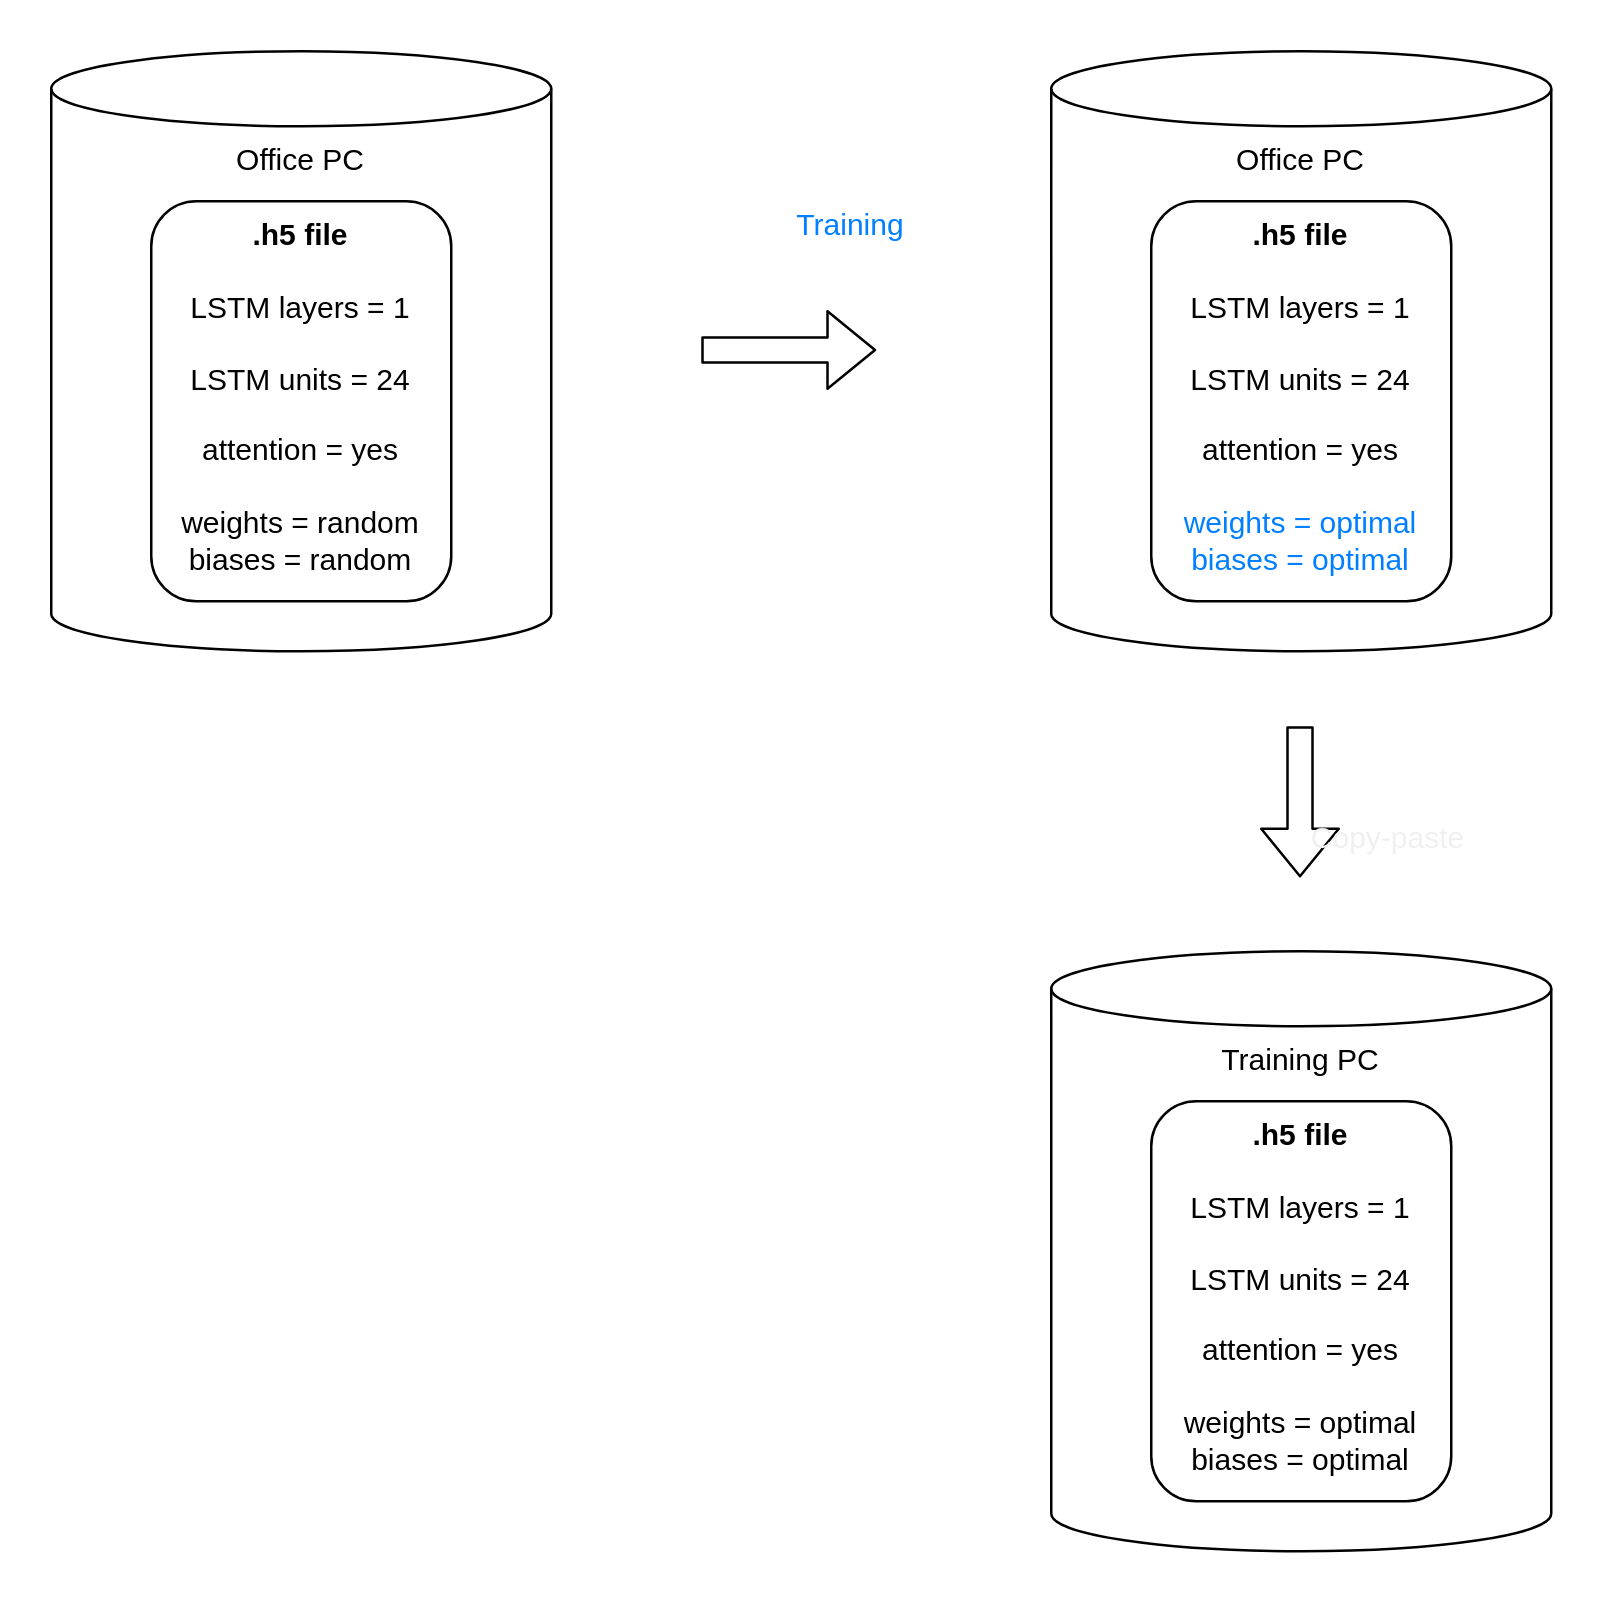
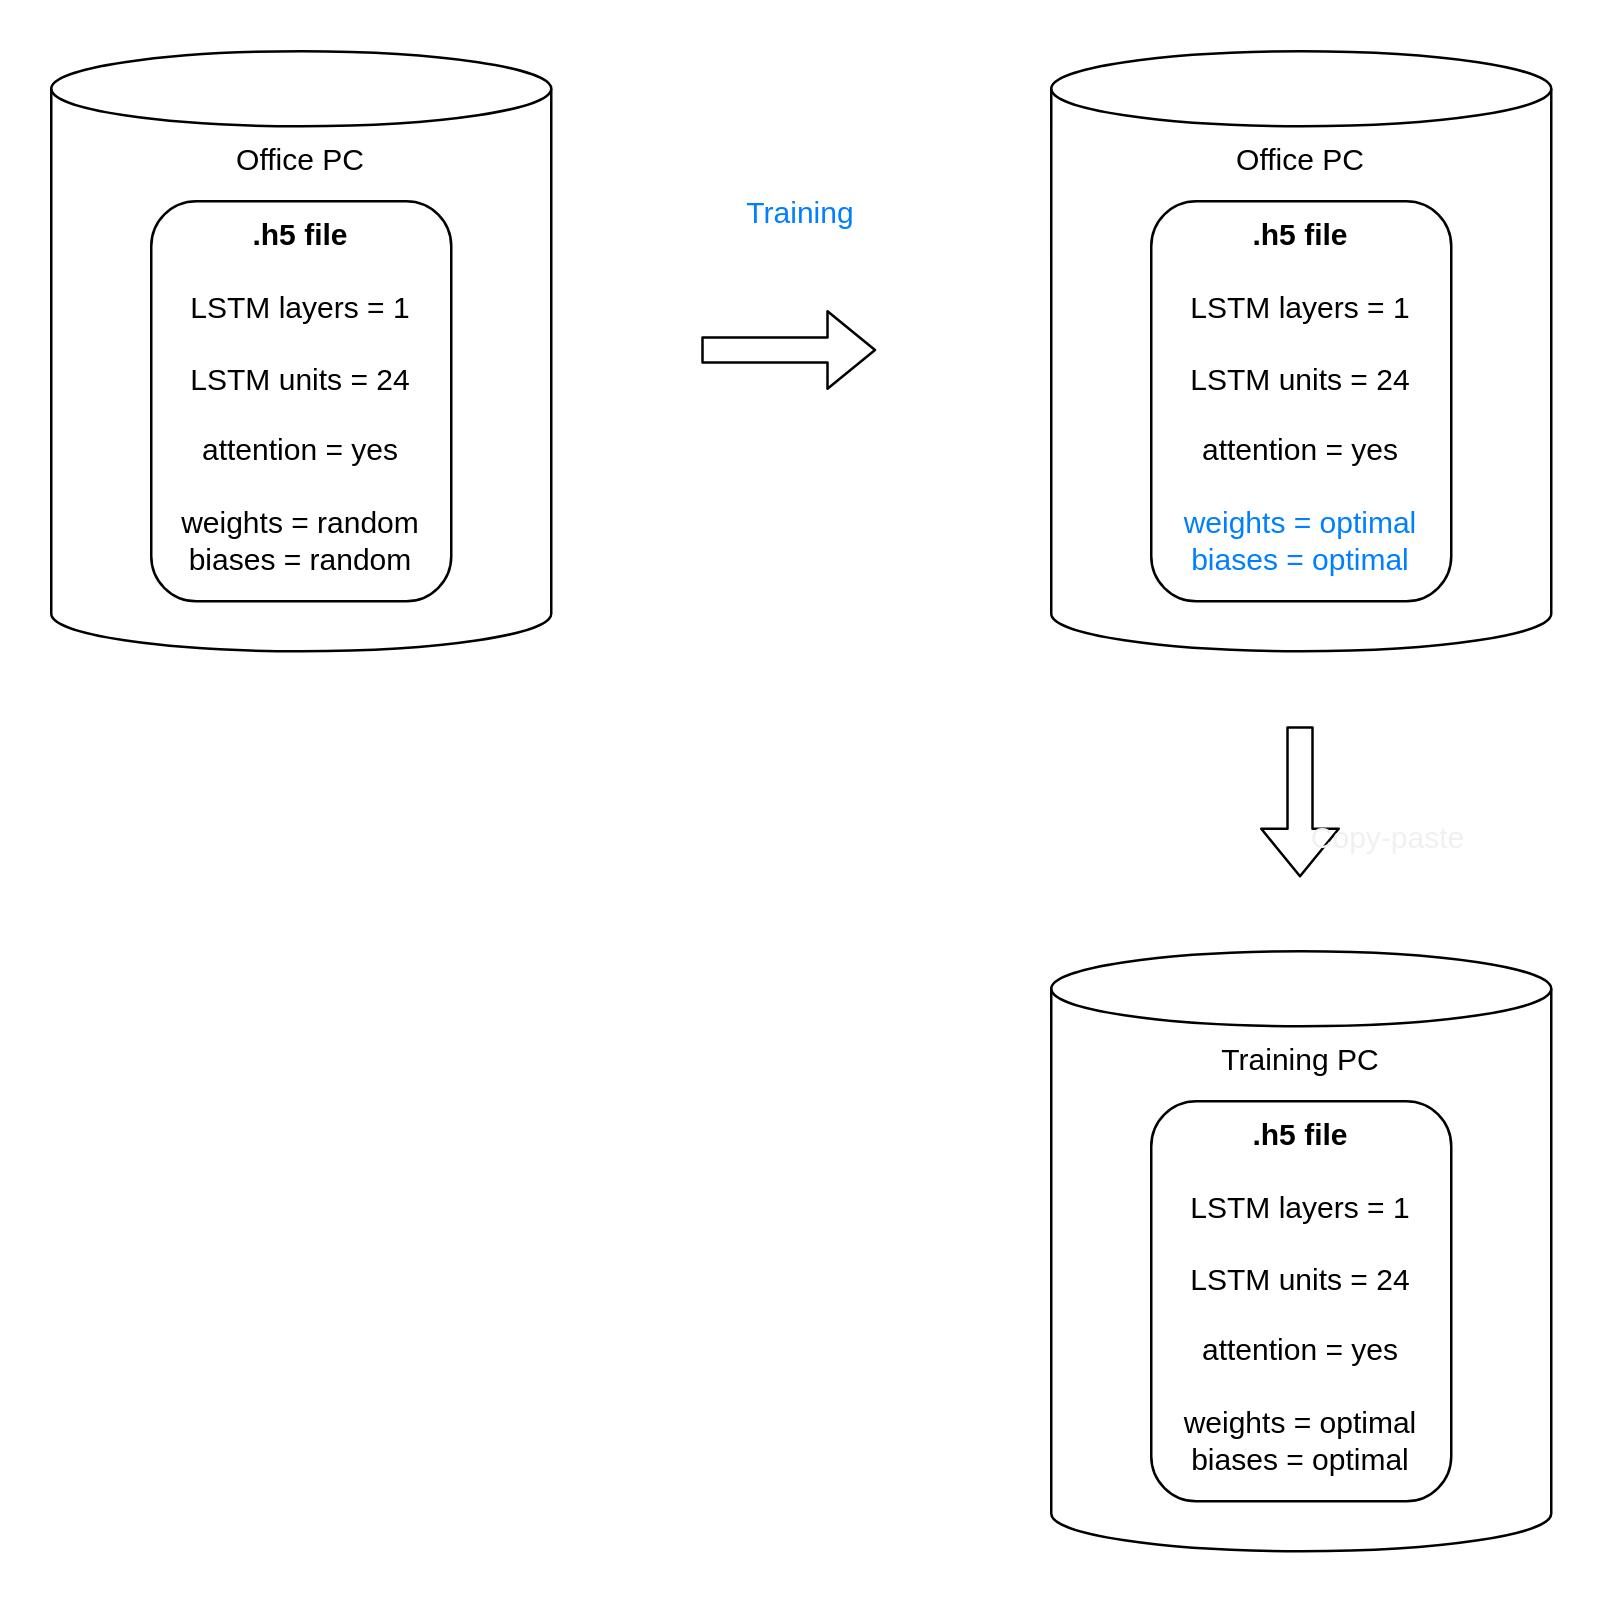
(851, 226) -> (801, 214)
